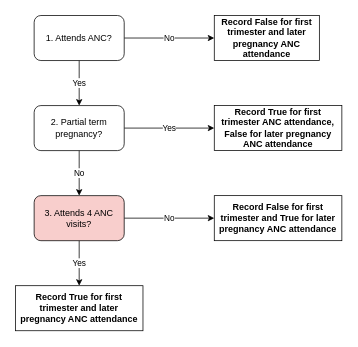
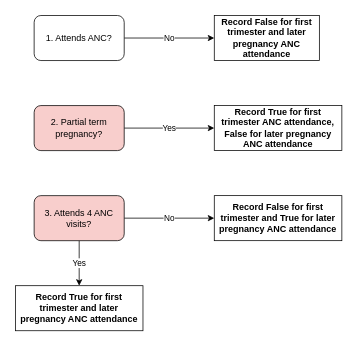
(79, 80) -> none
(79, 128) -> (79, 128)
(79, 170) -> none
